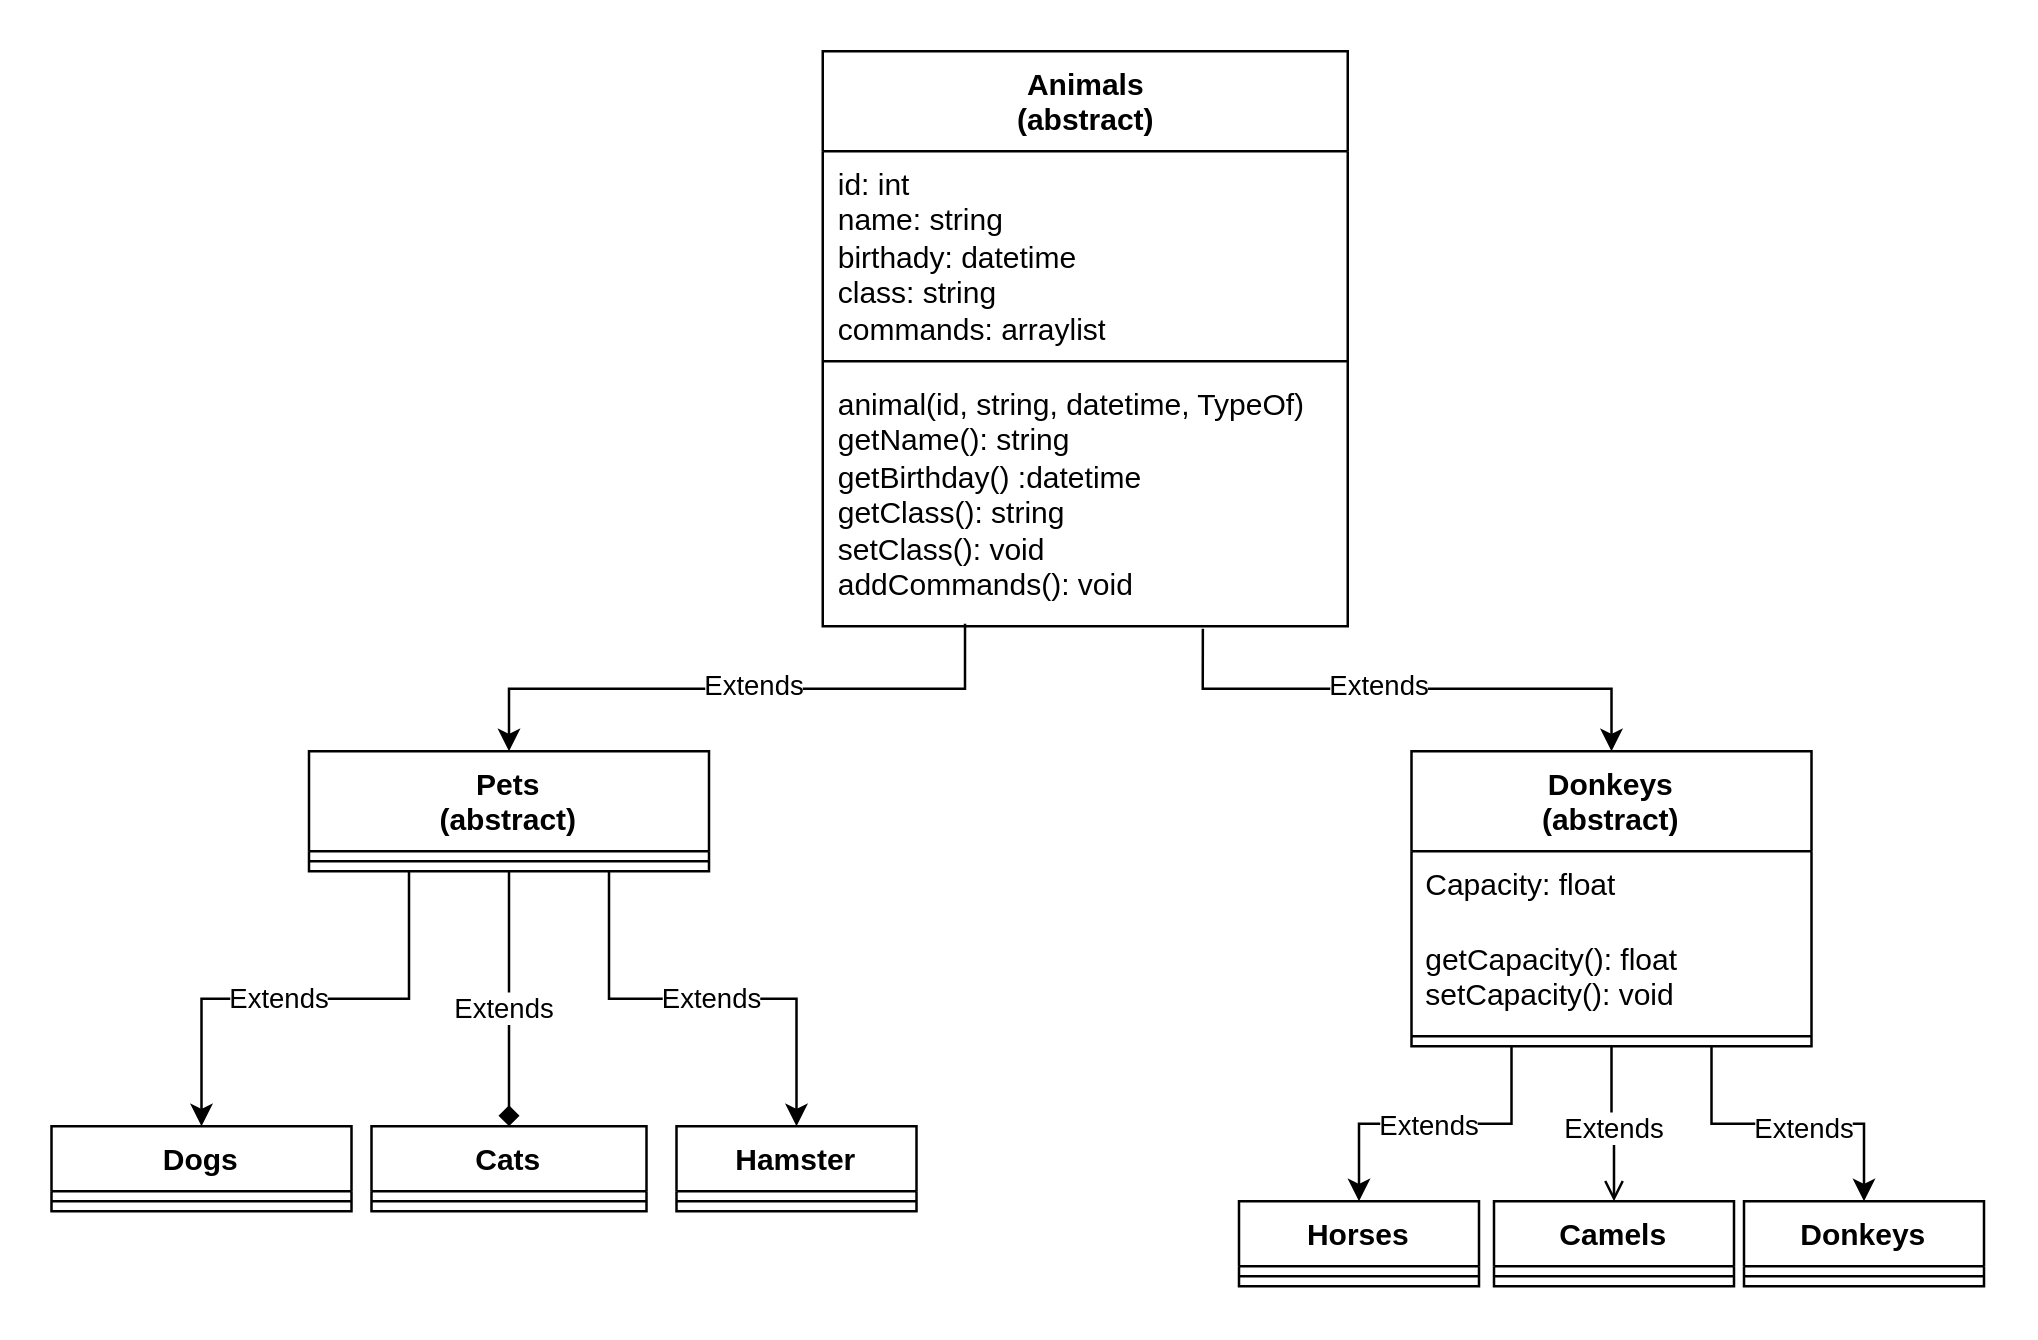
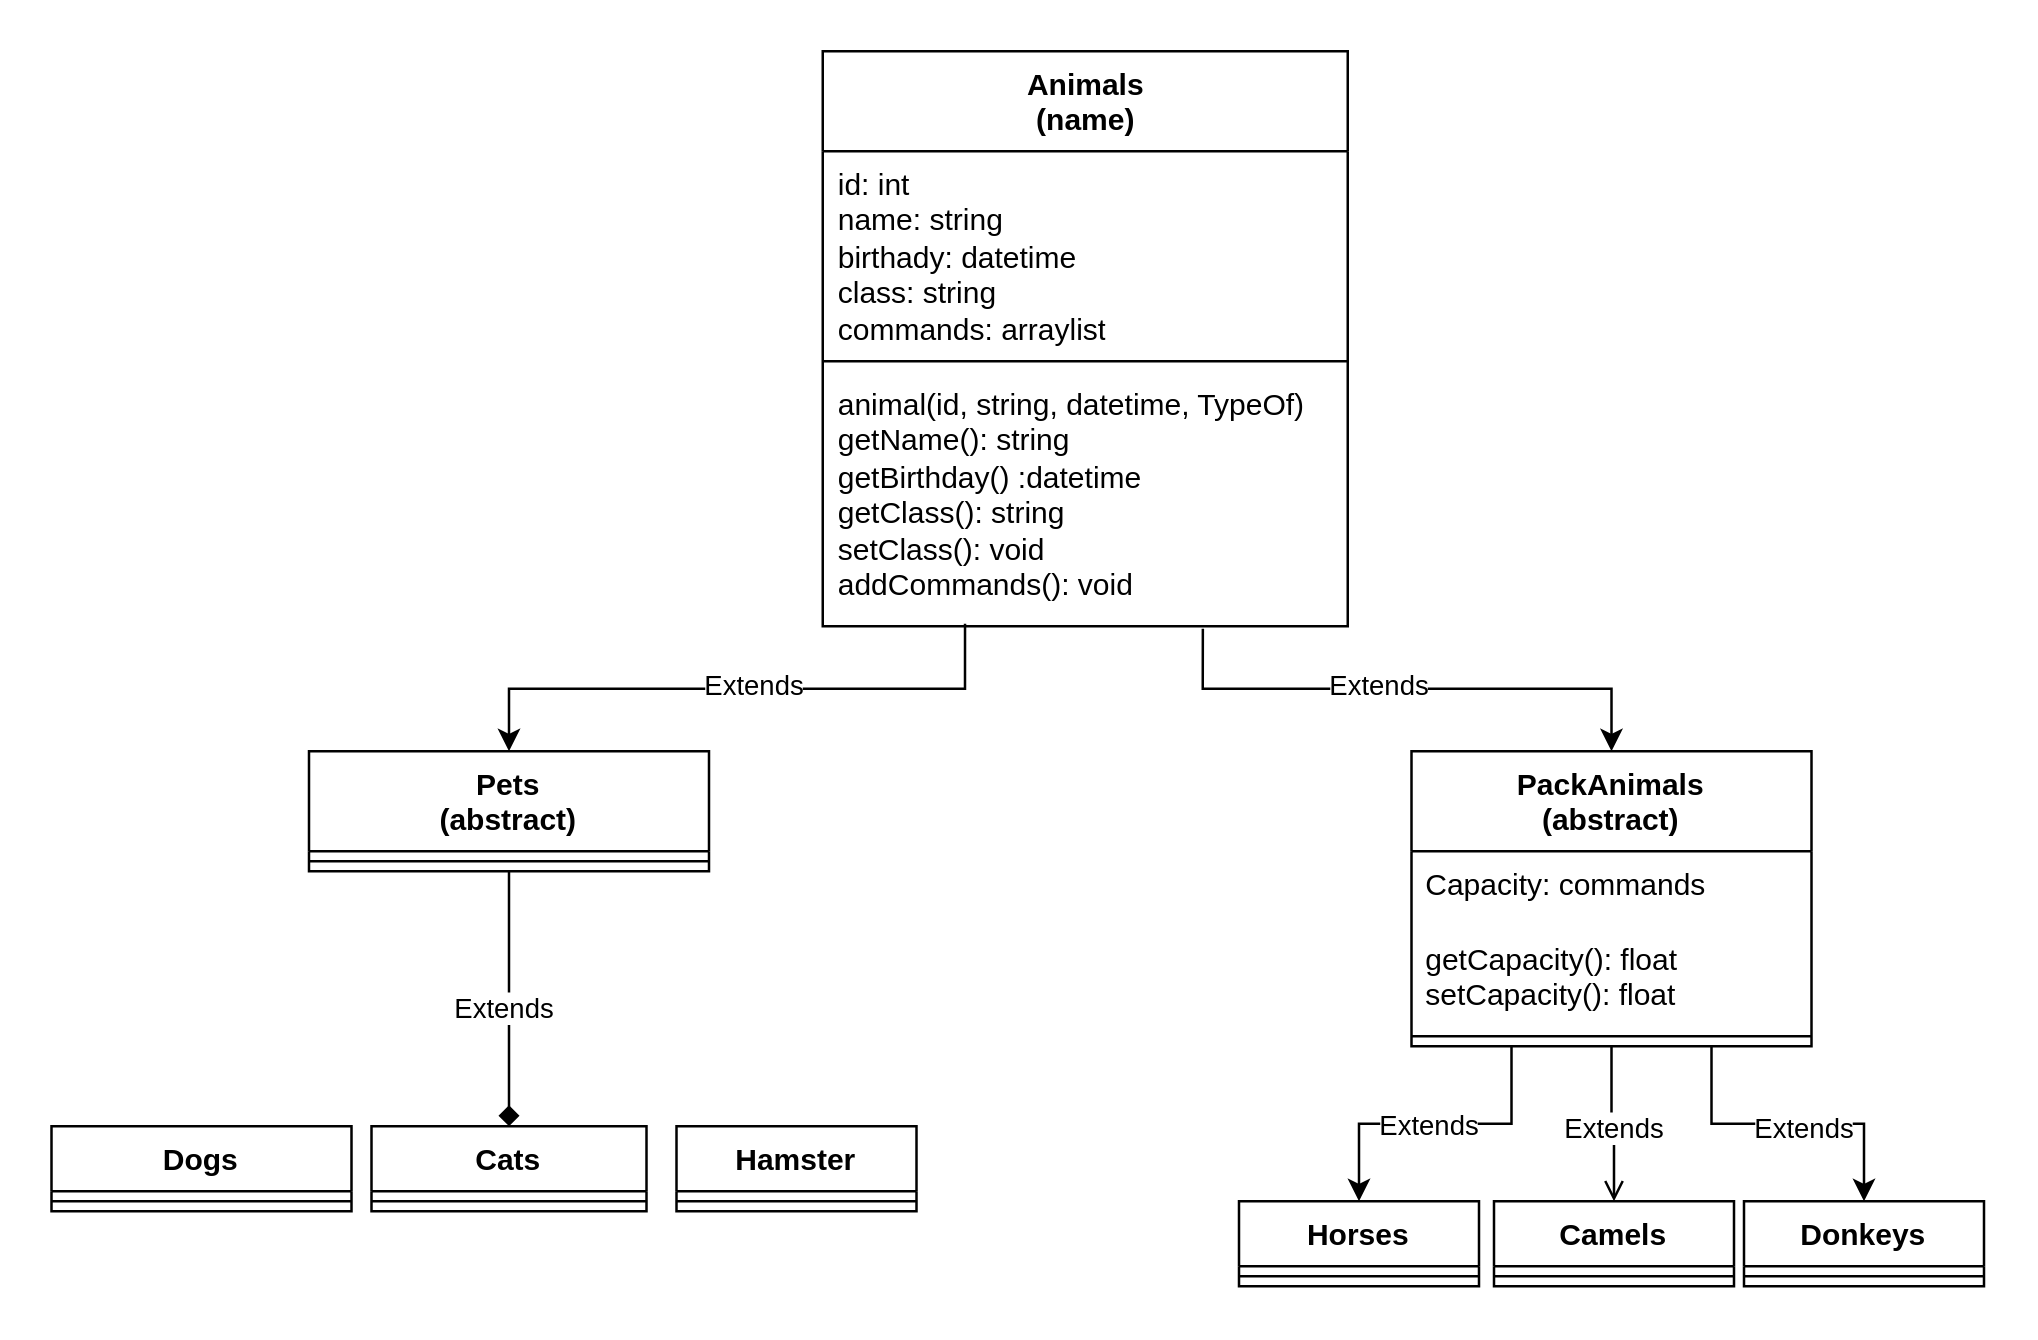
(1086, 105) -> (1086, 105)
(1611, 805) -> (1611, 805)
(1537, 887) -> (1566, 887)
(1579, 980) -> (1579, 980)
(311, 999) -> none
(697, 999) -> none
